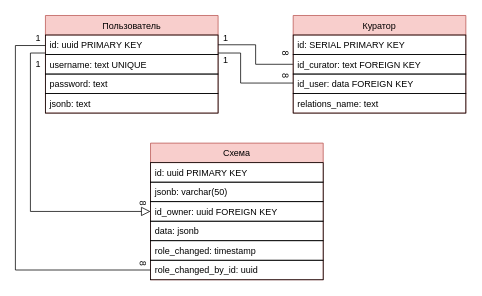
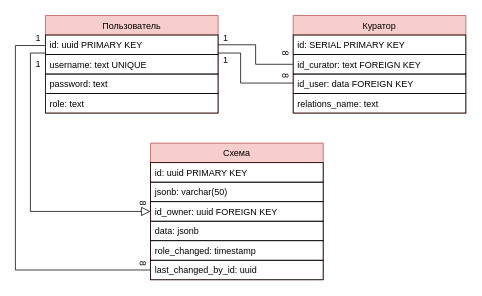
(75, 104) -> (71, 104)
(209, 270) -> (209, 270)
